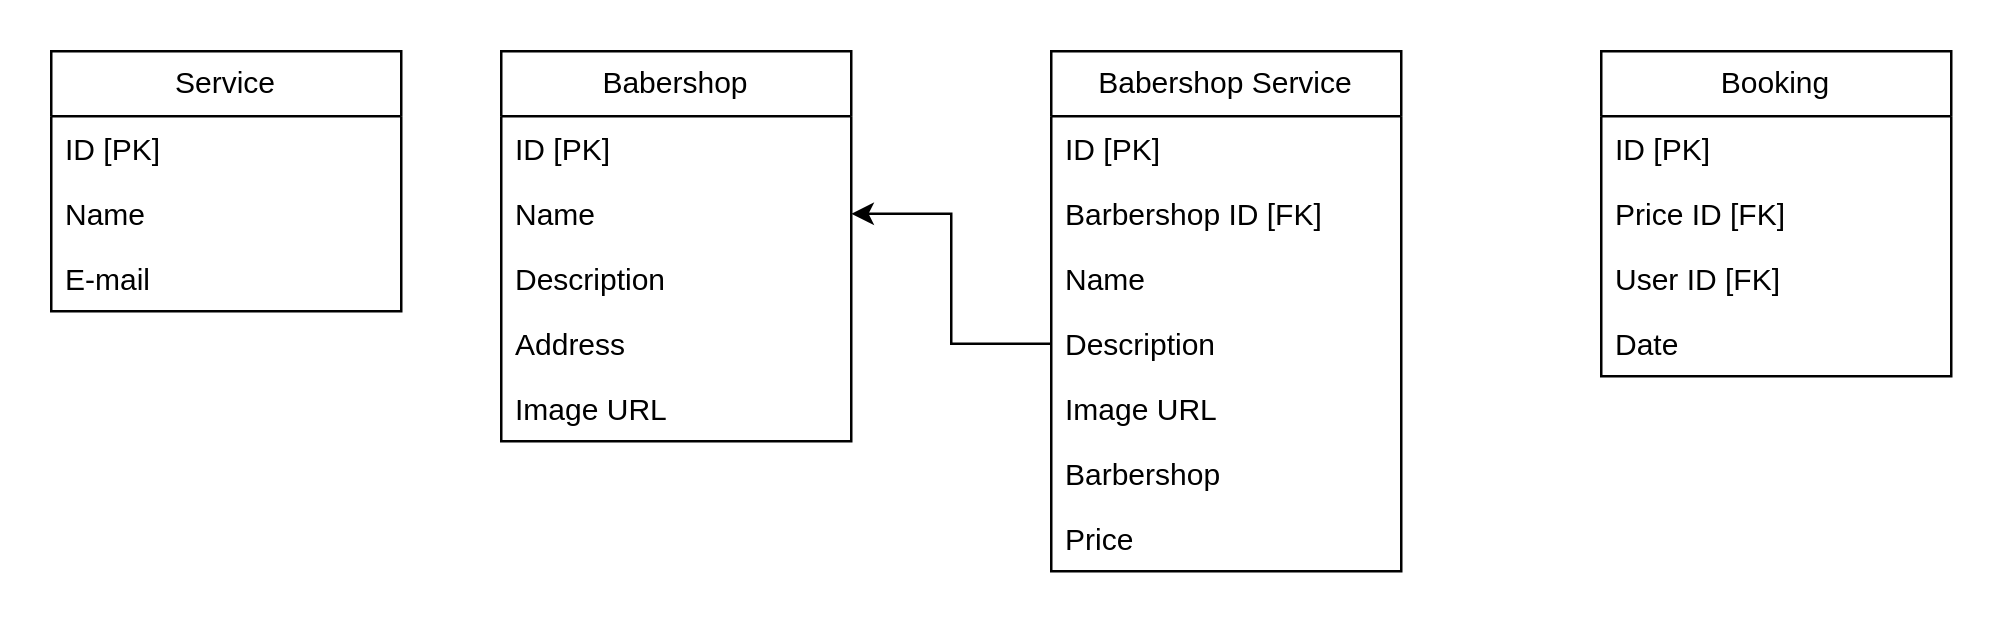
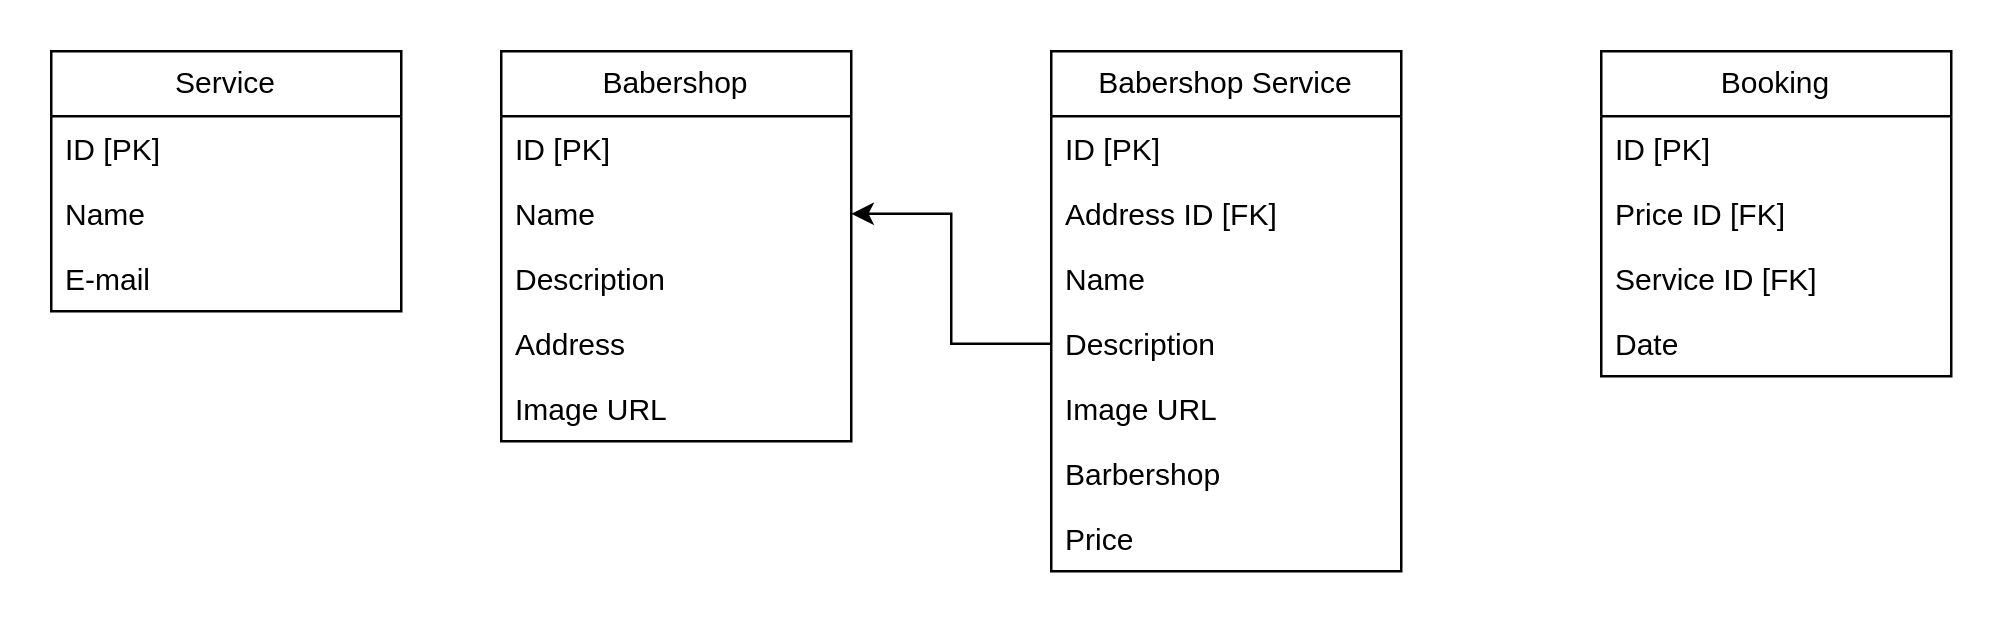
(1210, 217) -> (1184, 217)
(1709, 282) -> (1731, 282)
